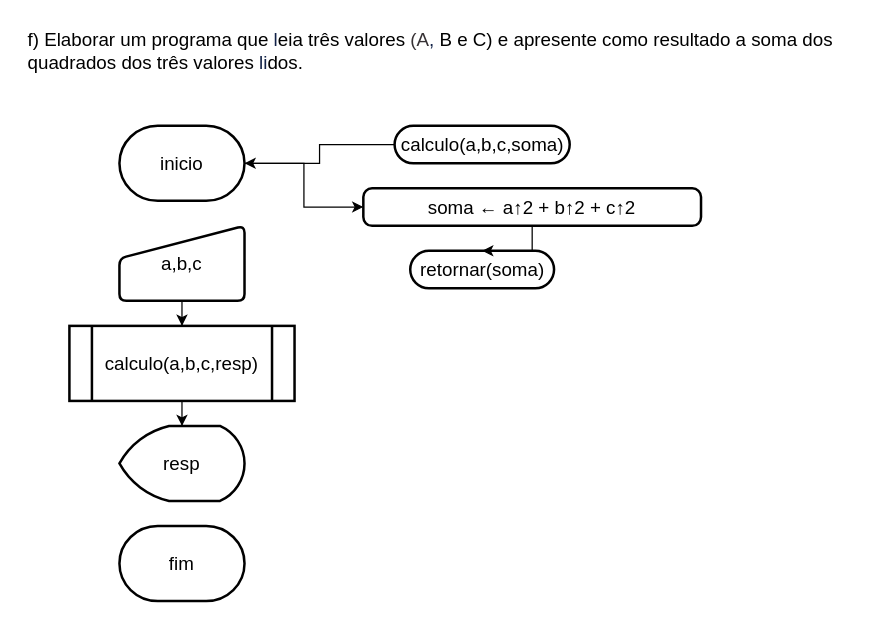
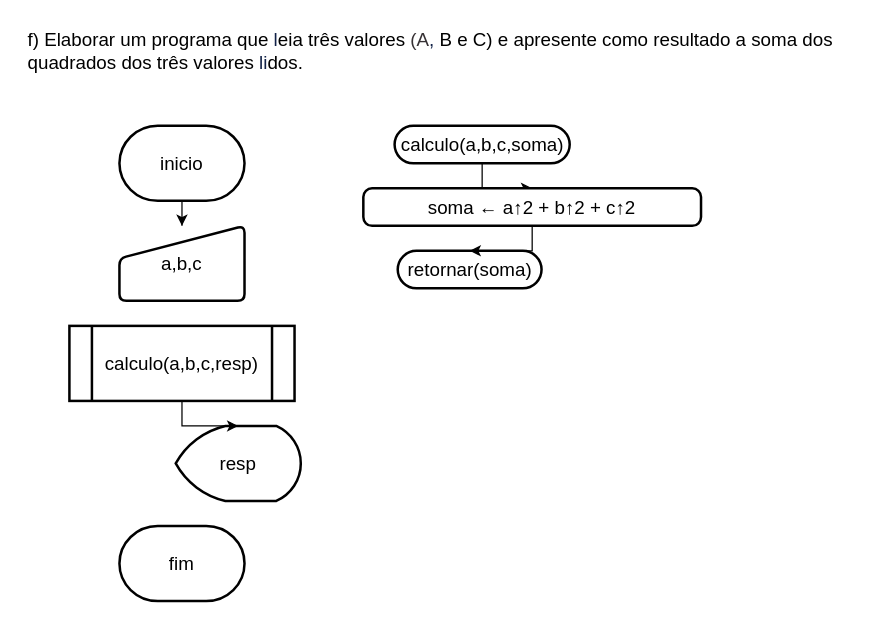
(341, 144) -> (482, 176)
(309, 207) -> (182, 218)
(482, 269) -> (469, 269)
(182, 318) -> none
(182, 463) -> (238, 463)
